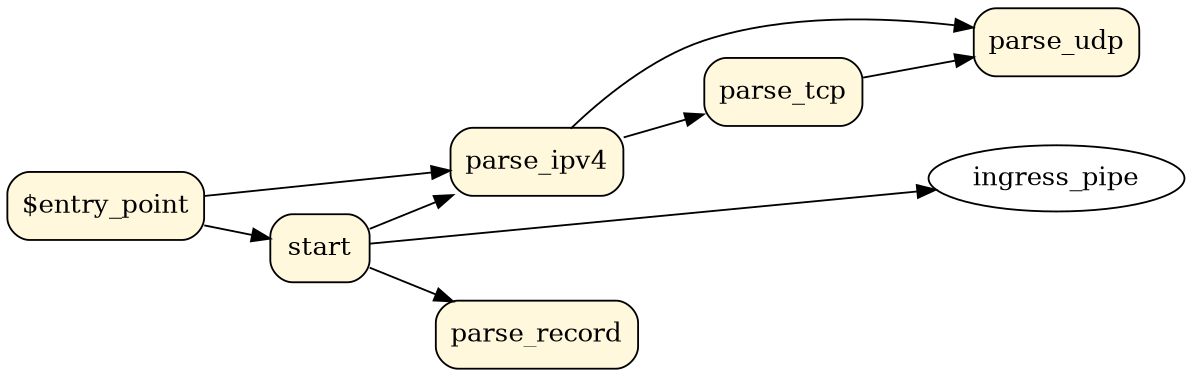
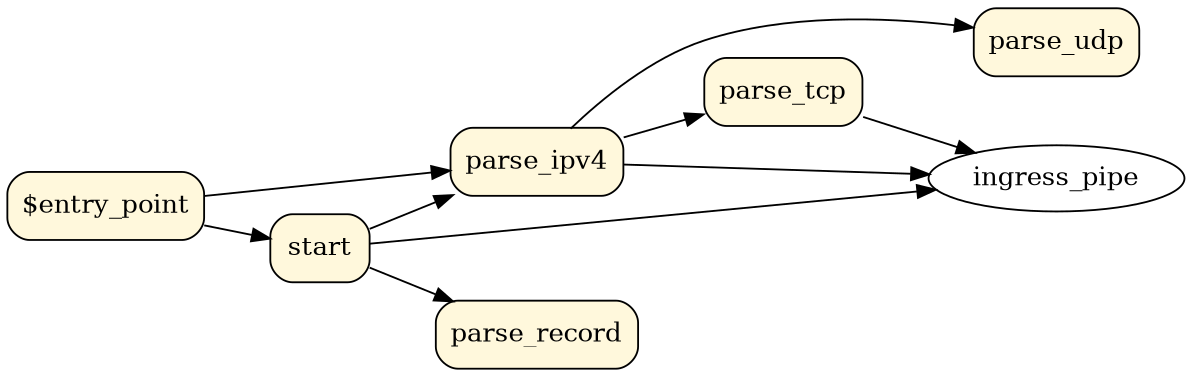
(909, 69) -> (910, 132)
none -> (767, 169)
